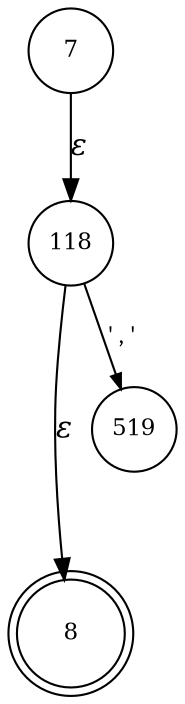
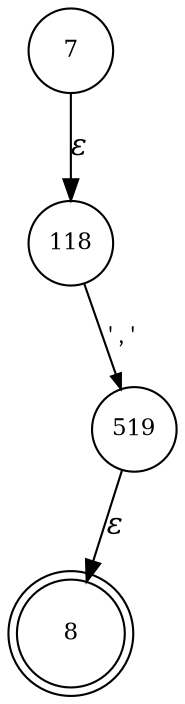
(55, 422) -> (108, 516)
